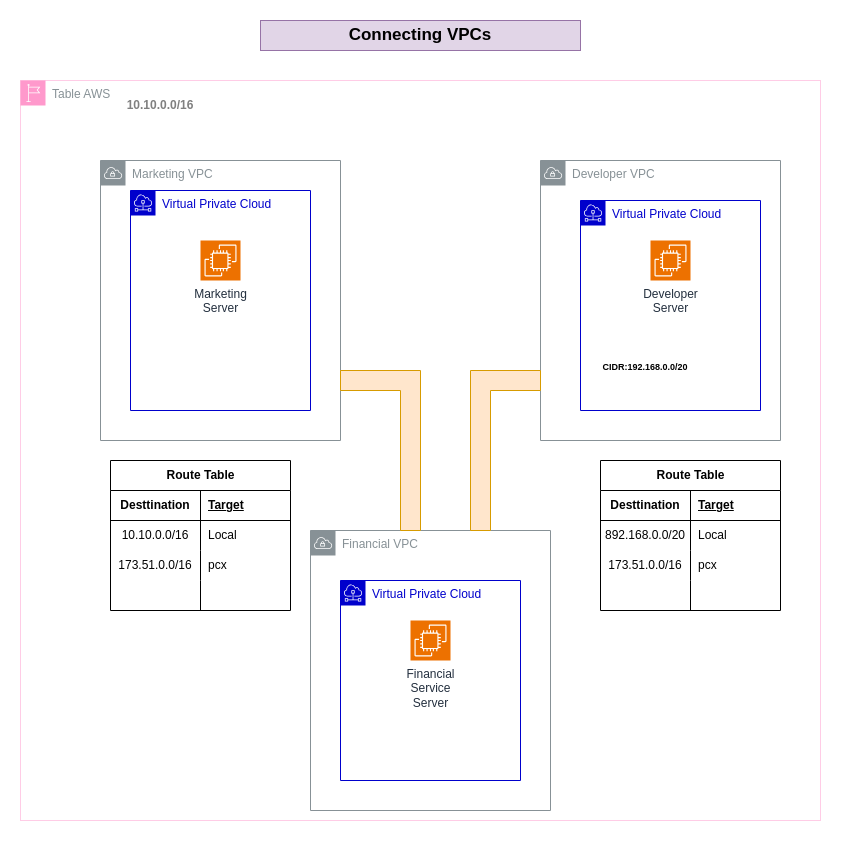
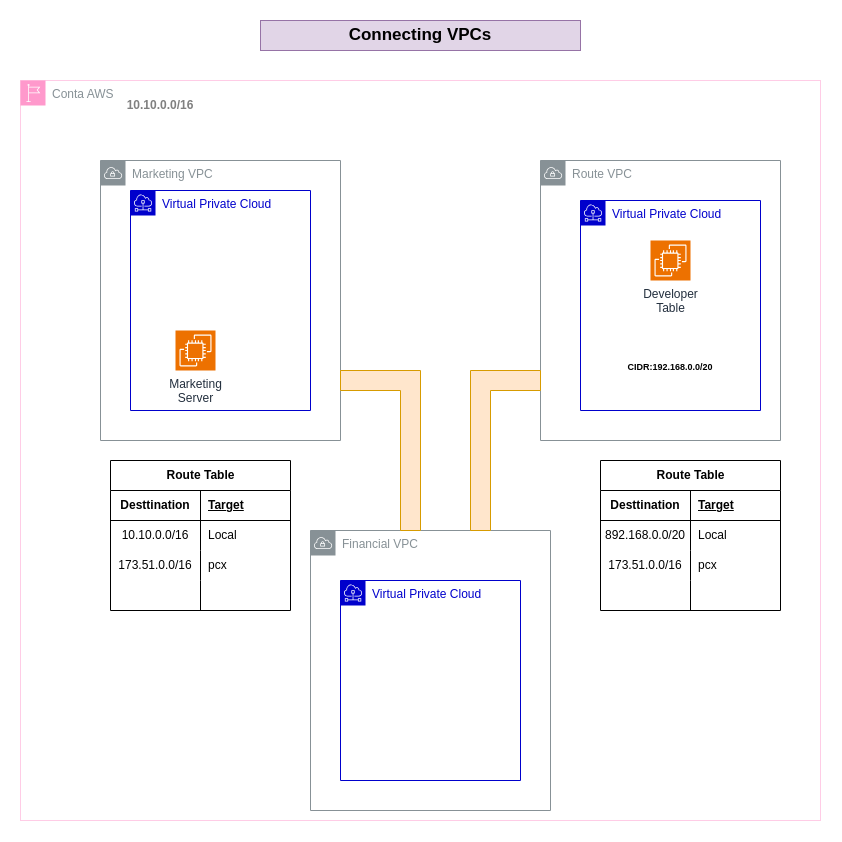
(80, 95) -> (81, 95)
(613, 175) -> (601, 175)
(221, 261) -> (196, 351)
(671, 302) -> (671, 302)
(646, 367) -> (671, 367)
(431, 641) -> none
